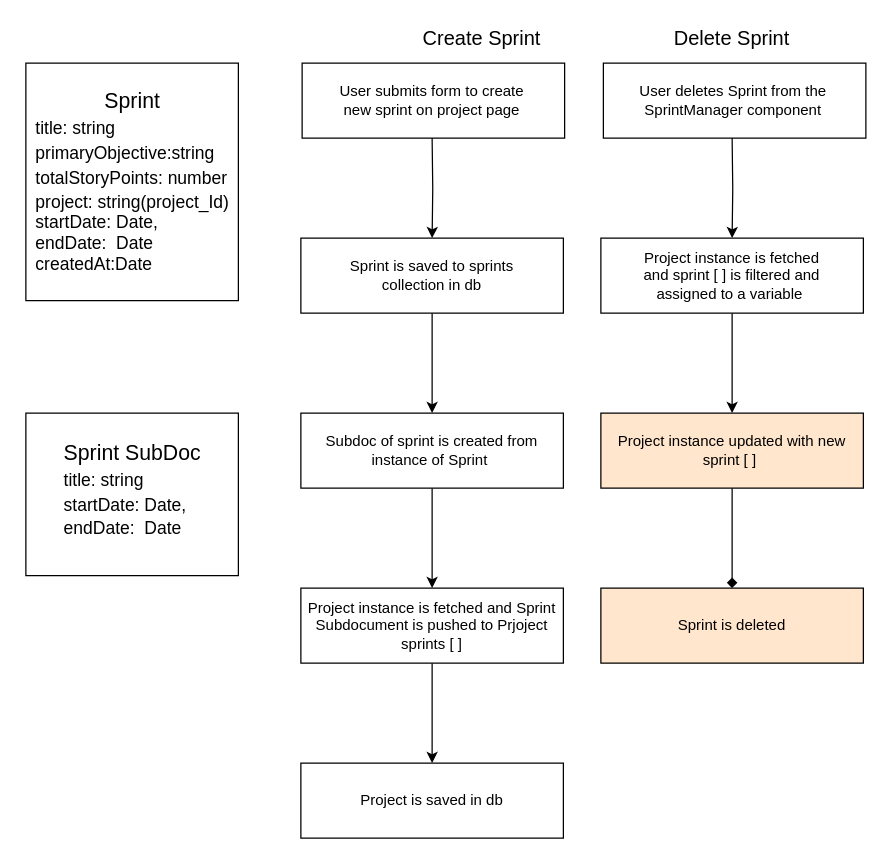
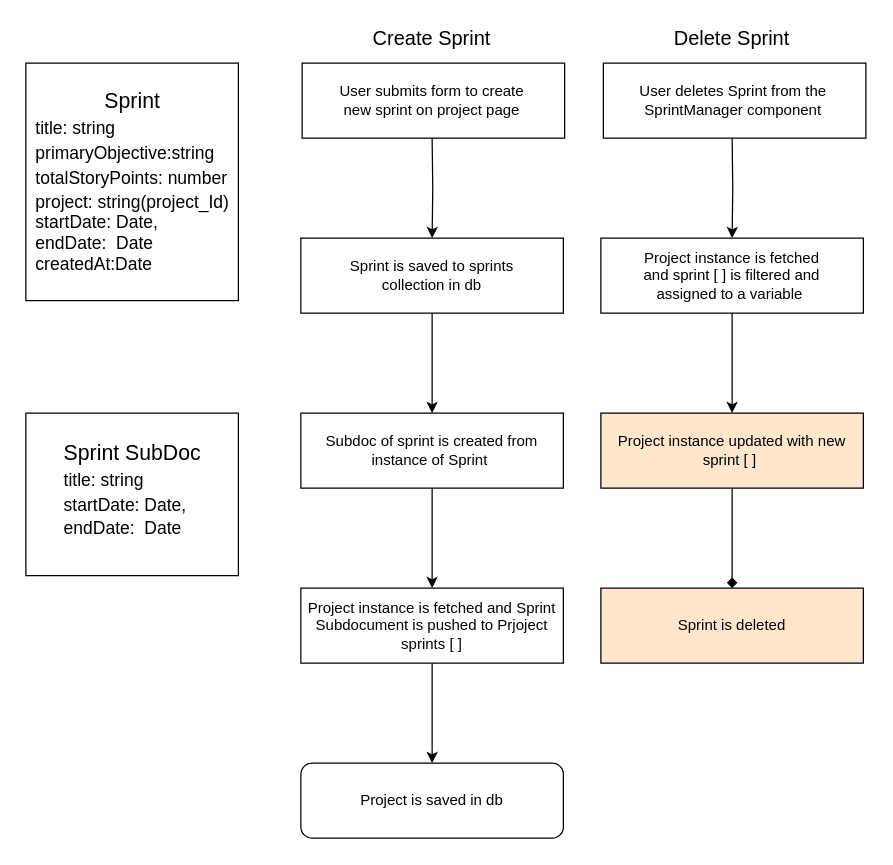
(482, 38) -> (432, 38)
(432, 801) -> (432, 801)
